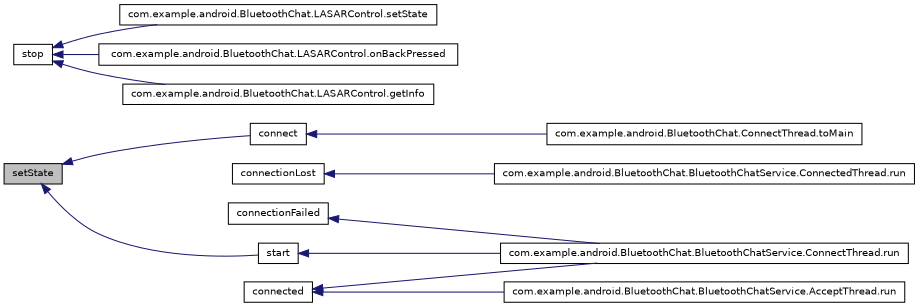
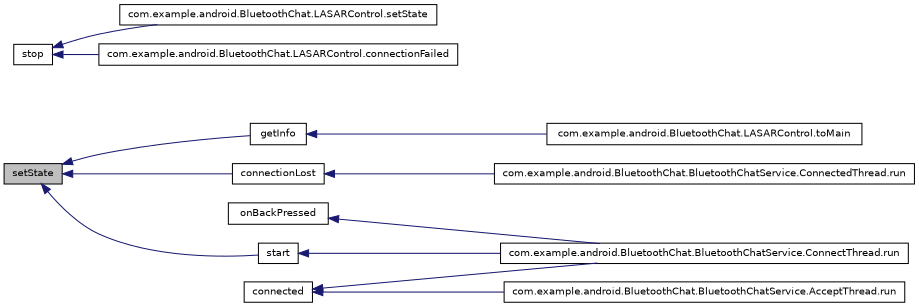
(278, 55) -> (278, 55)
(278, 94) -> none
(278, 134) -> (278, 134)
(704, 134) -> (704, 134)
none -> (153, 174)
(278, 214) -> (278, 214)
